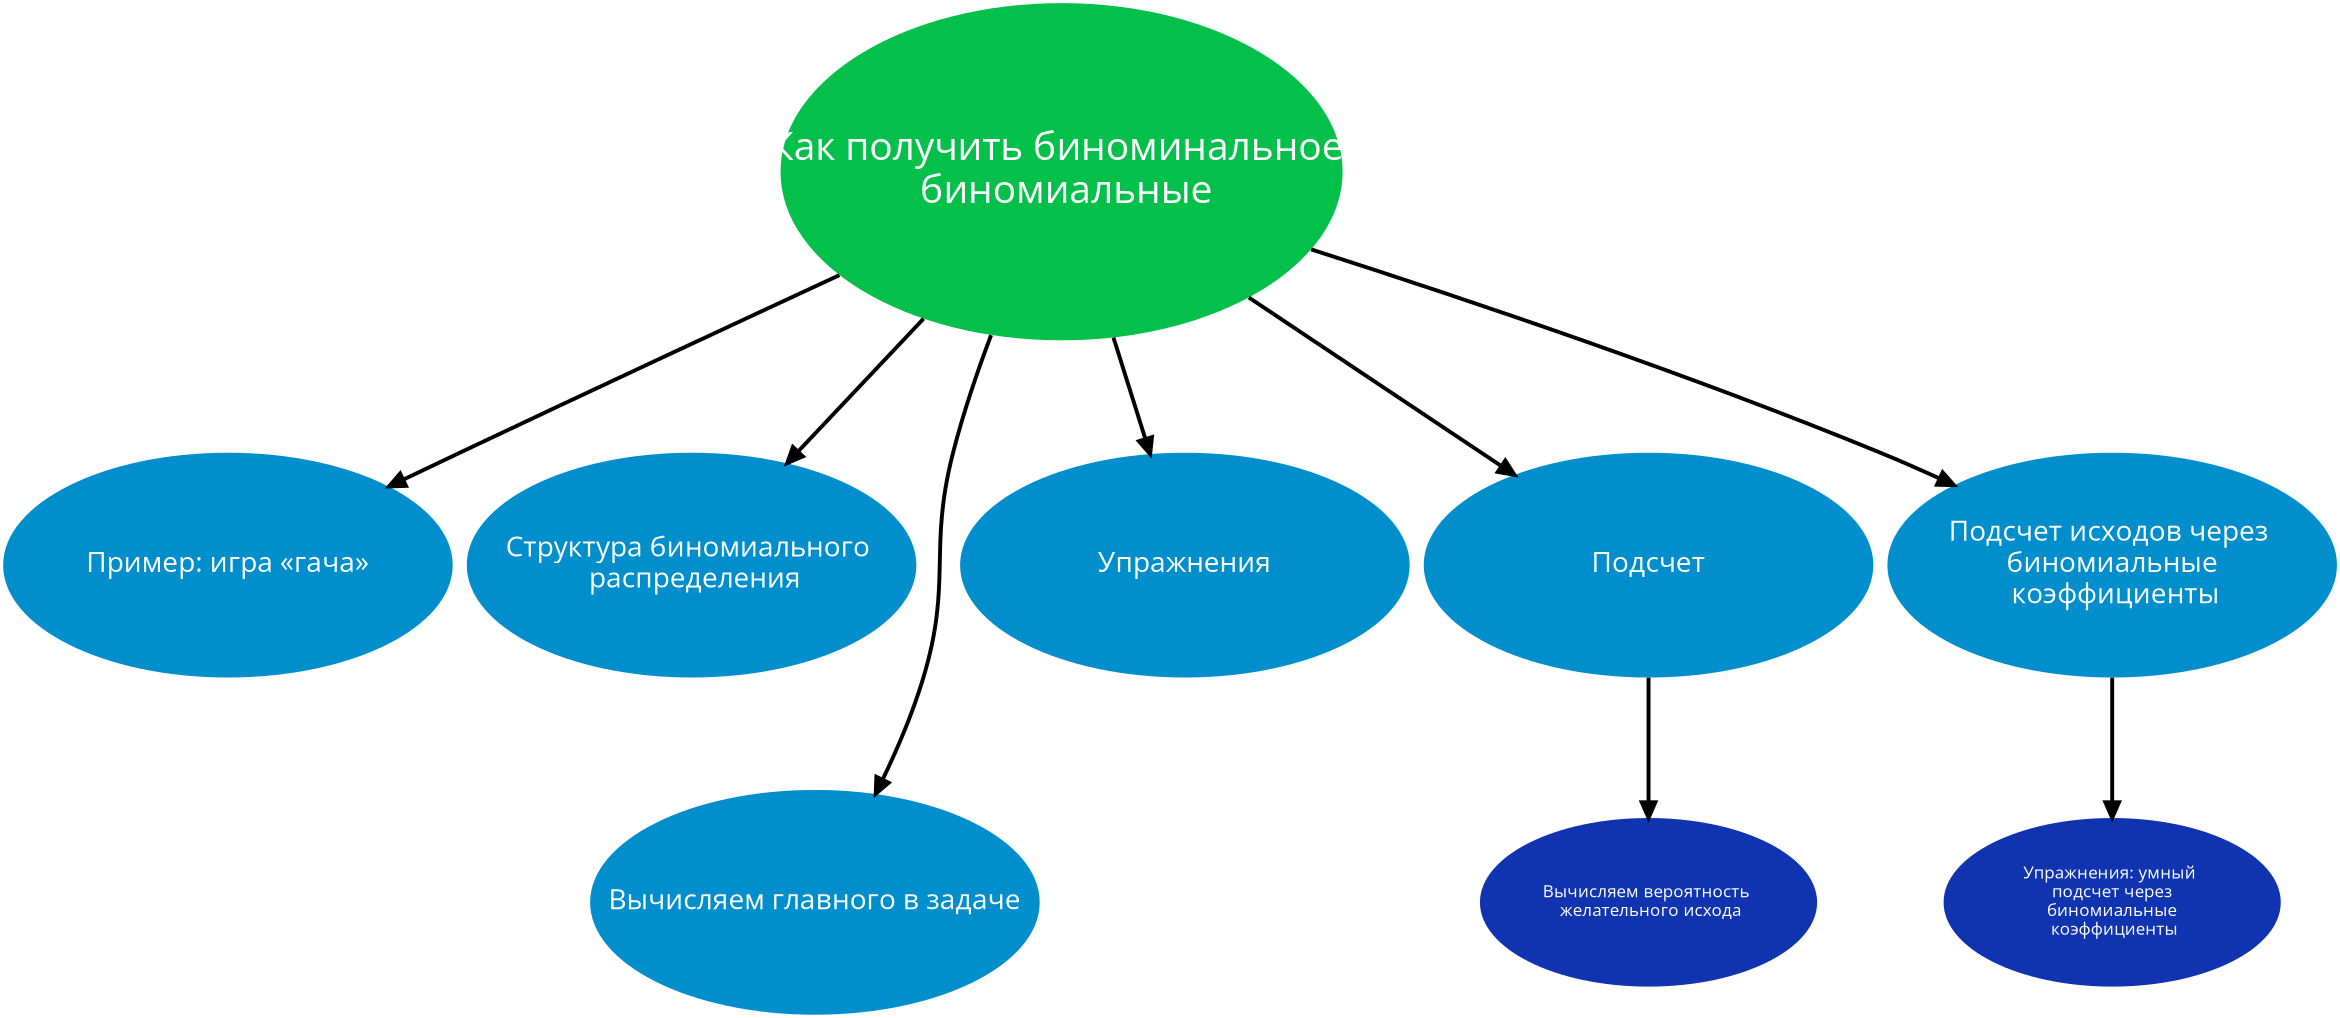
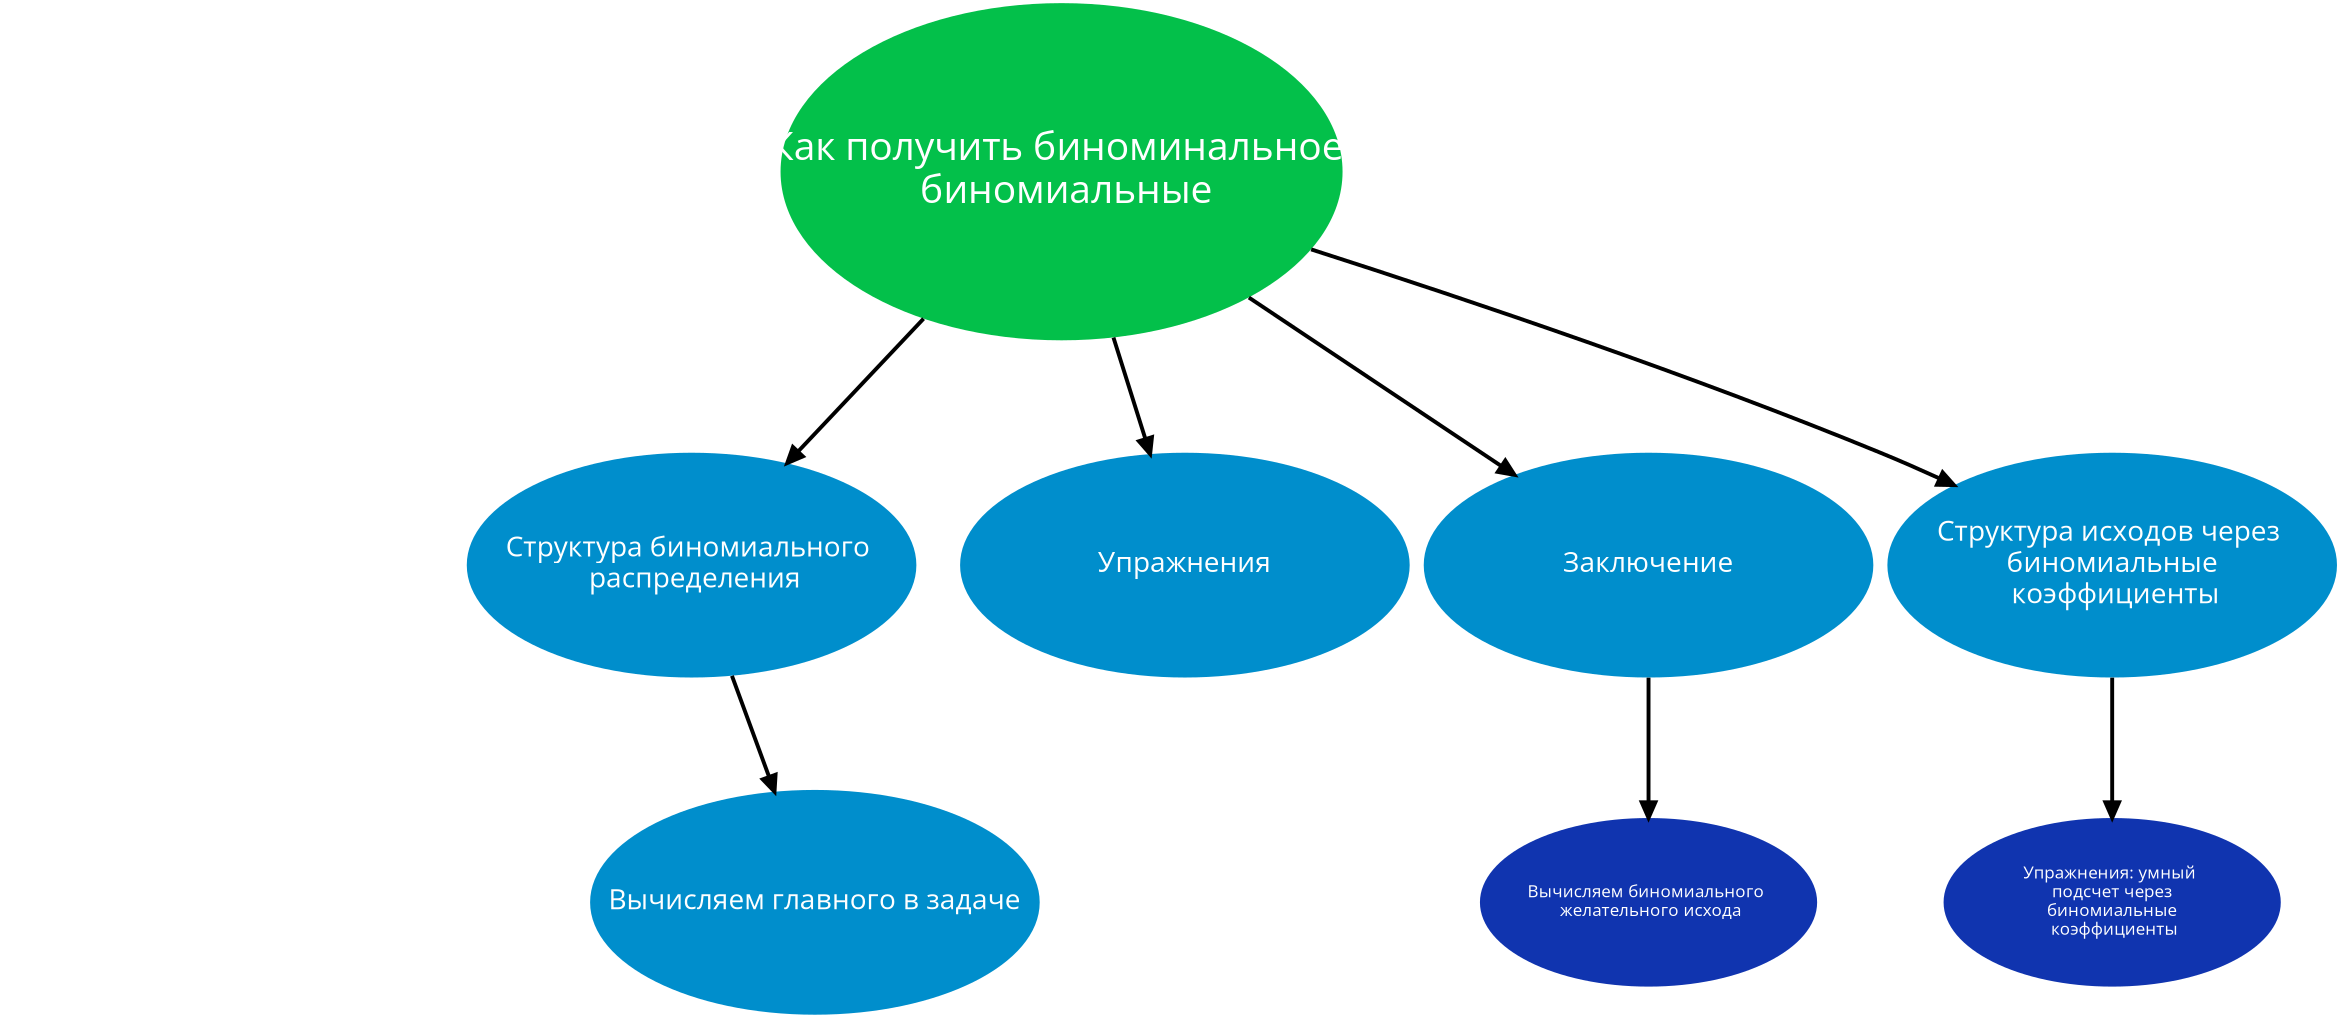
(940, 559) -> (751, 726)
(228, 565) -> none
(1649, 565) -> (1649, 565)
(2112, 565) -> (2112, 565)
(1649, 902) -> (1649, 902)
